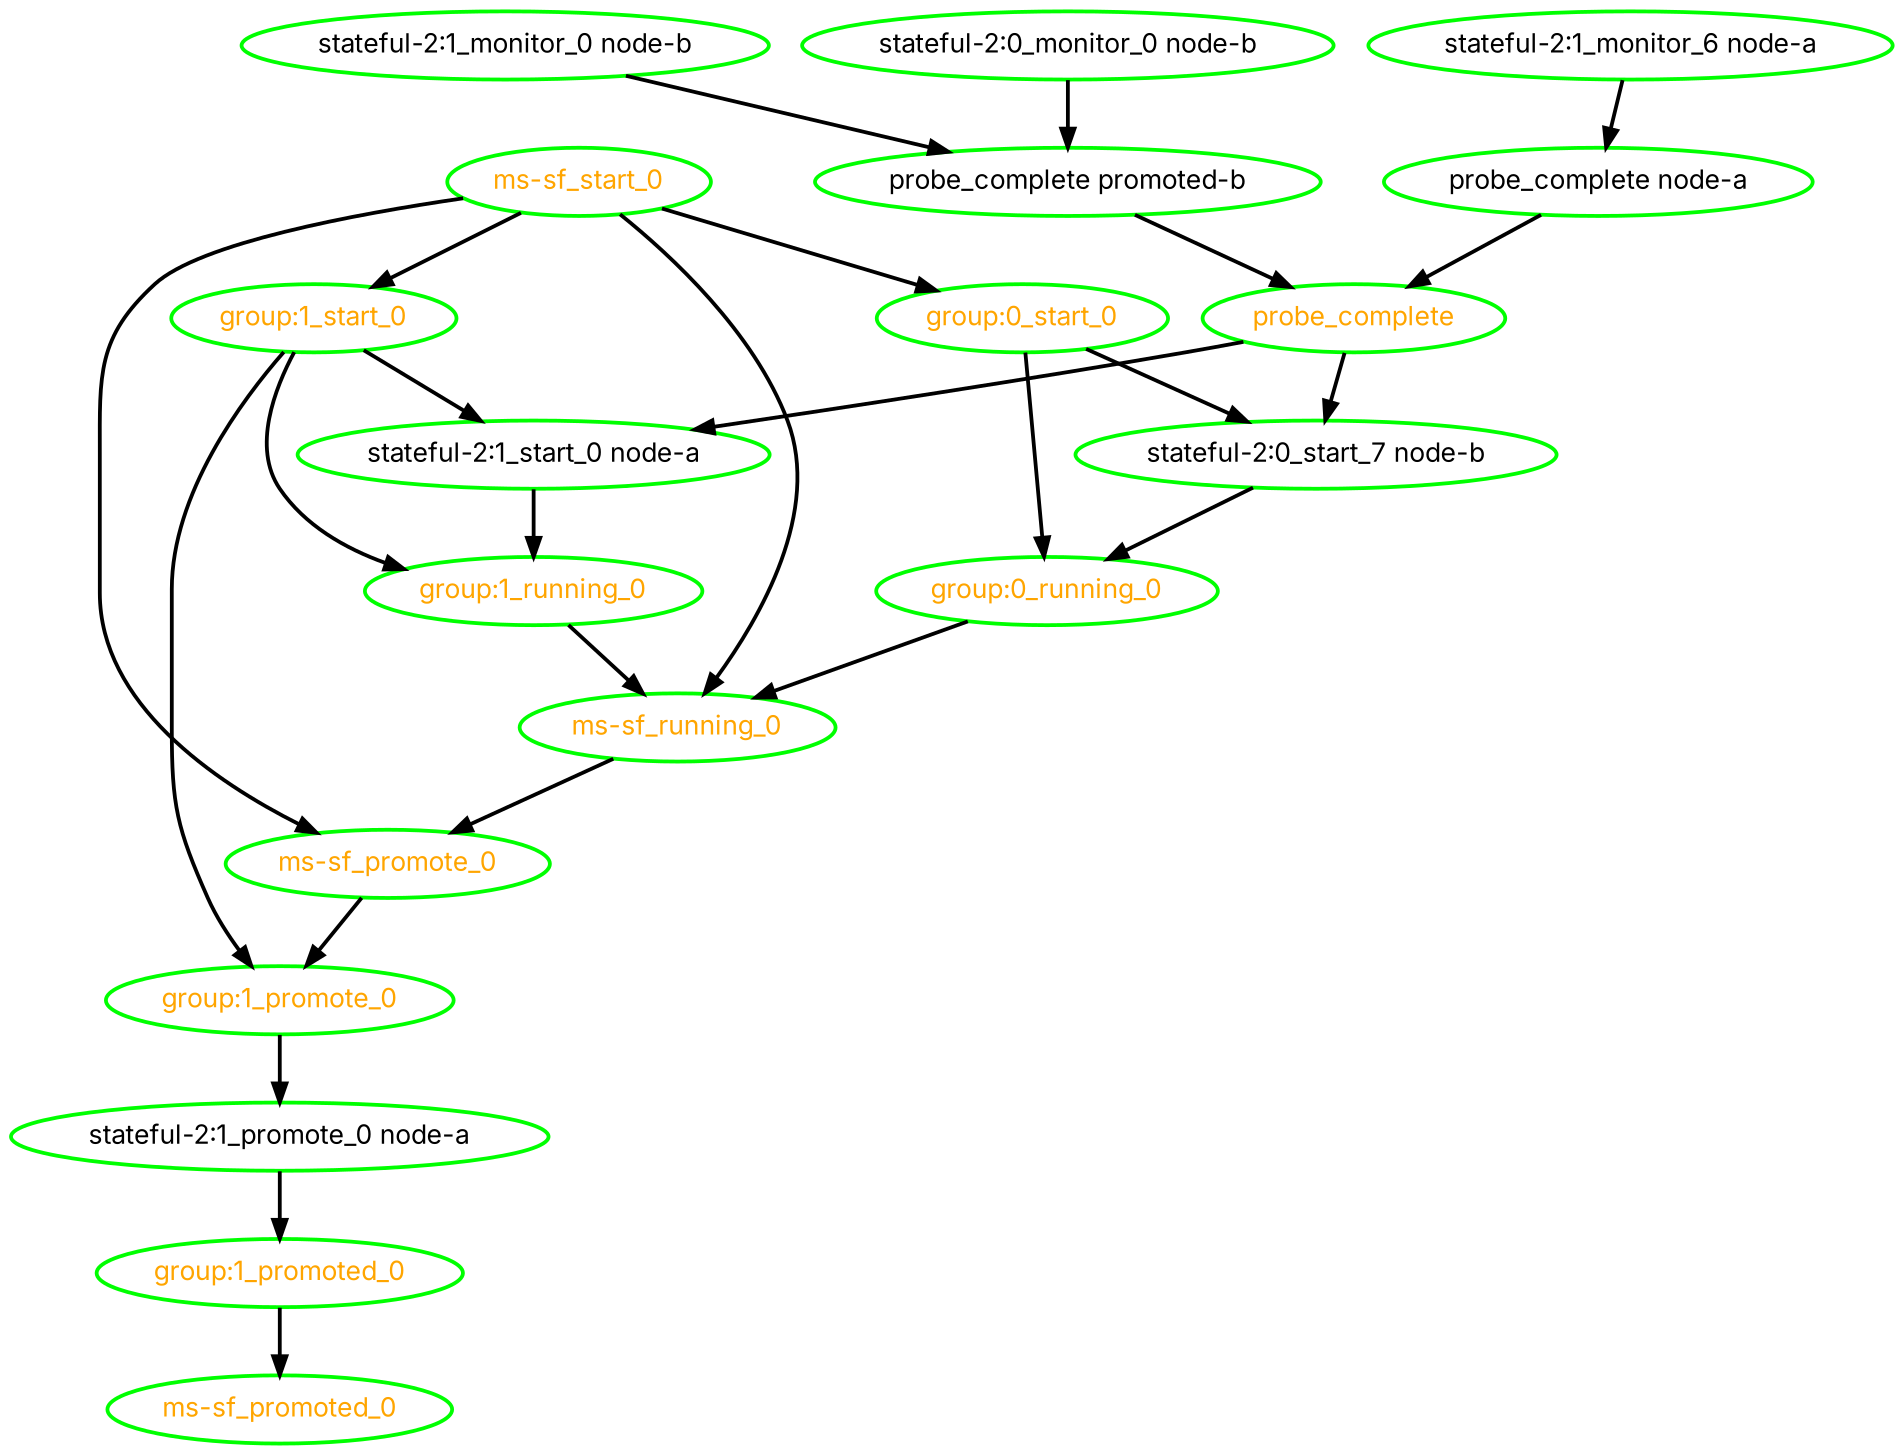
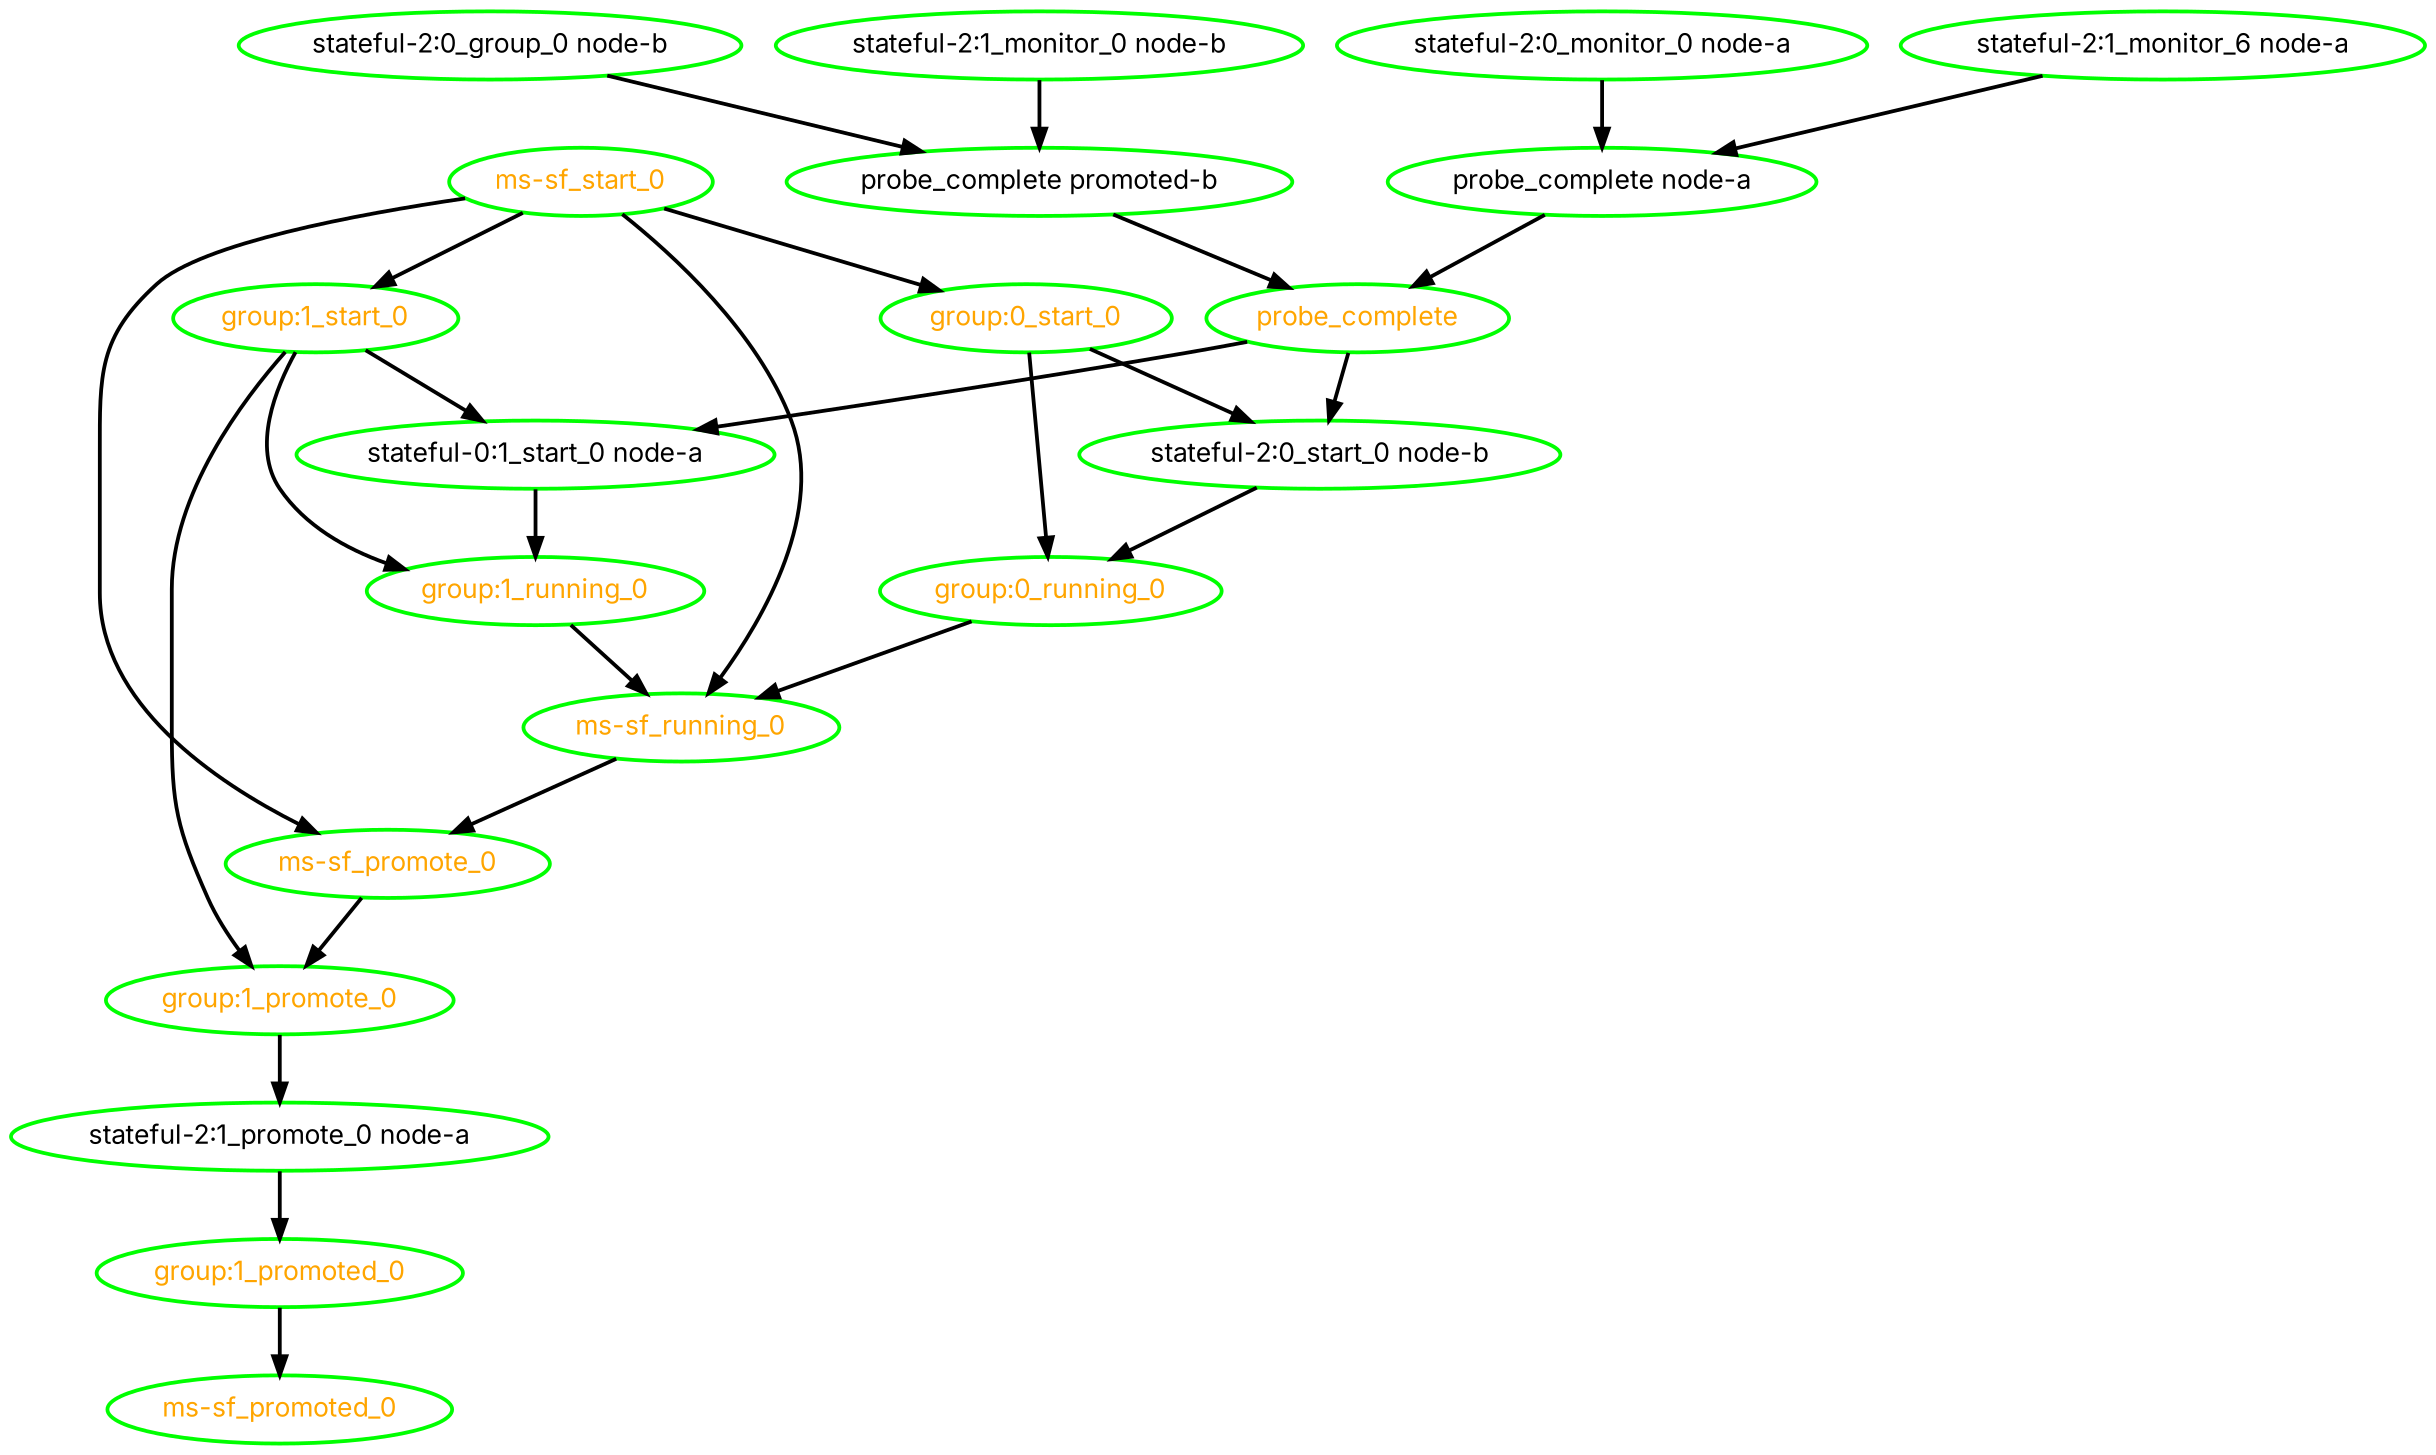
(1068, 45) -> (490, 45)
none -> (1602, 45)
(534, 455) -> (536, 455)
(1316, 455) -> (1320, 455)
